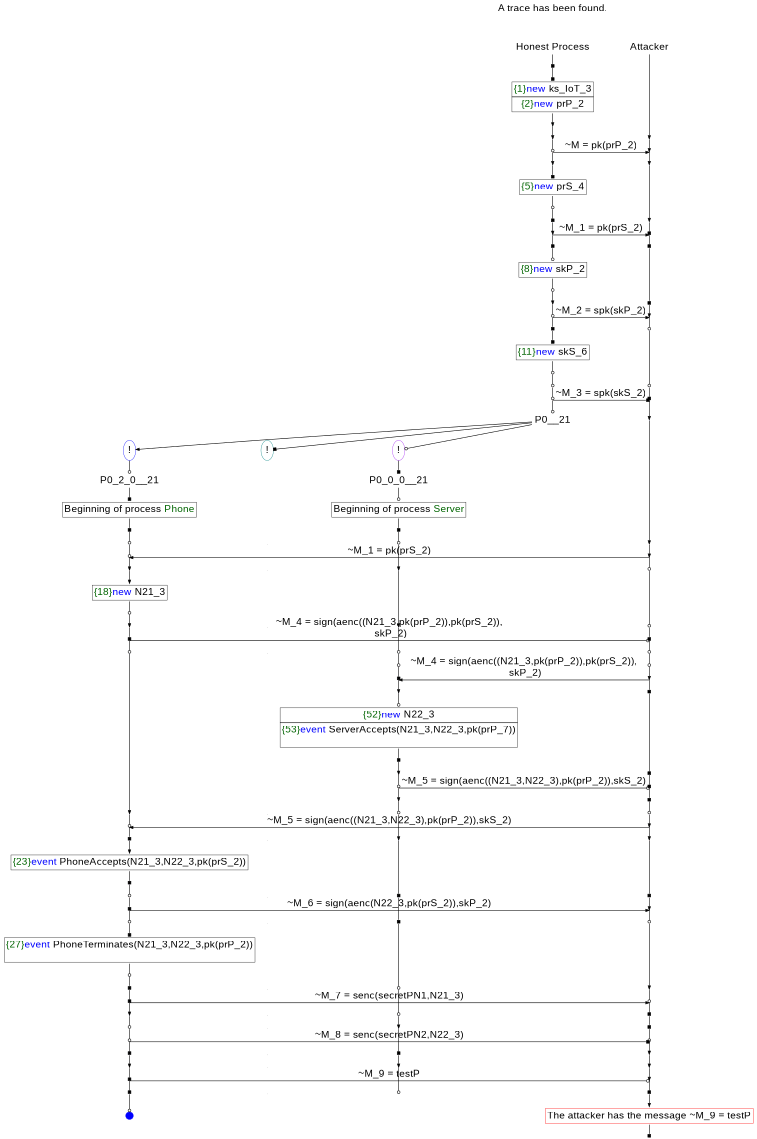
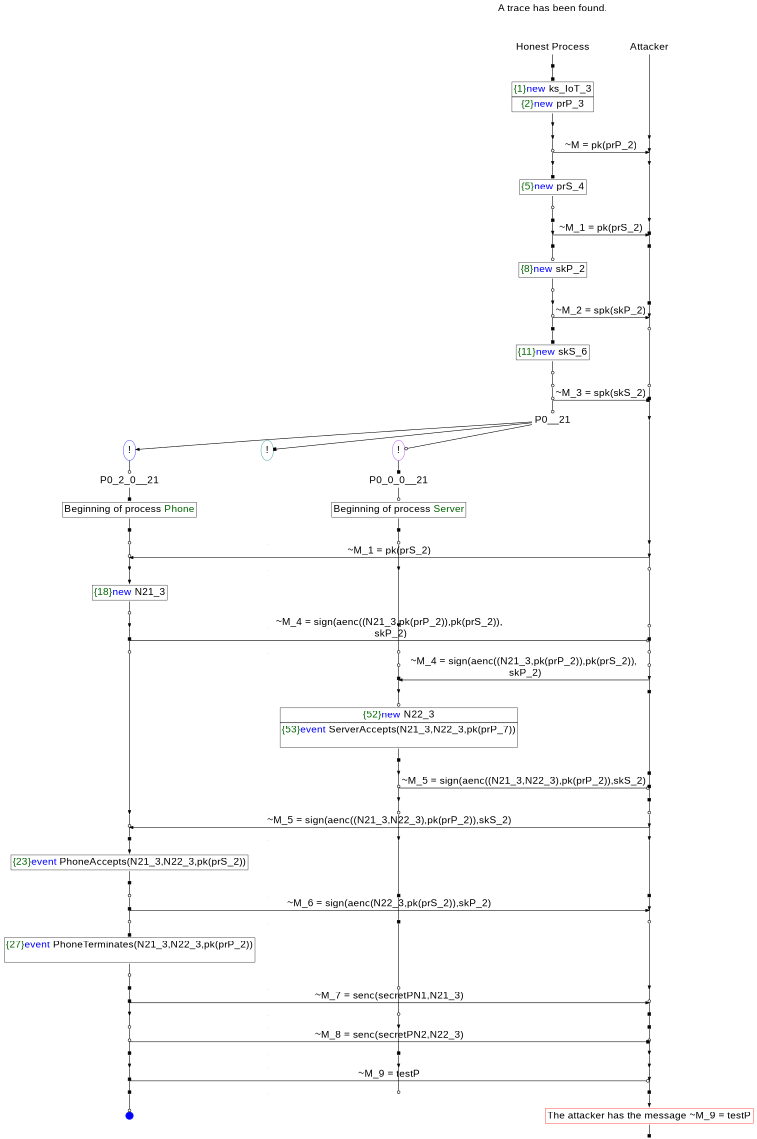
(570, 104) -> (570, 104)
